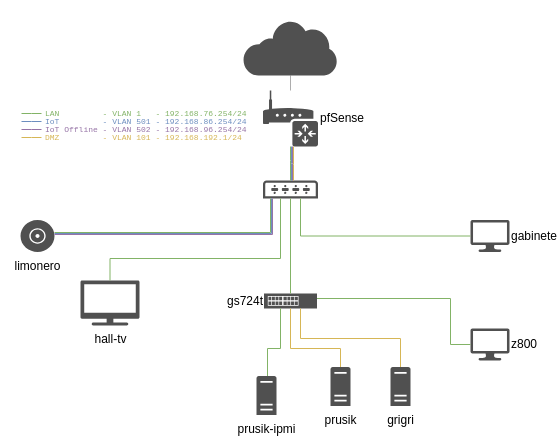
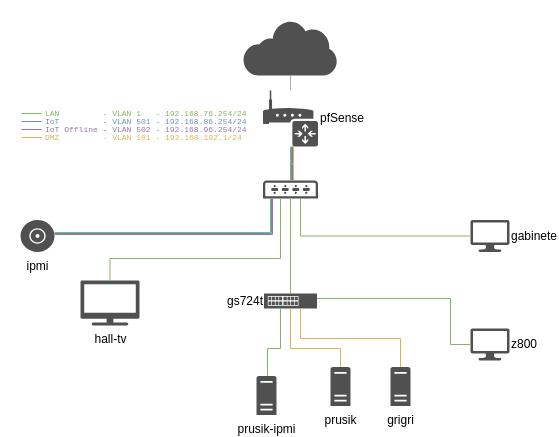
(38, 267) -> (38, 267)
